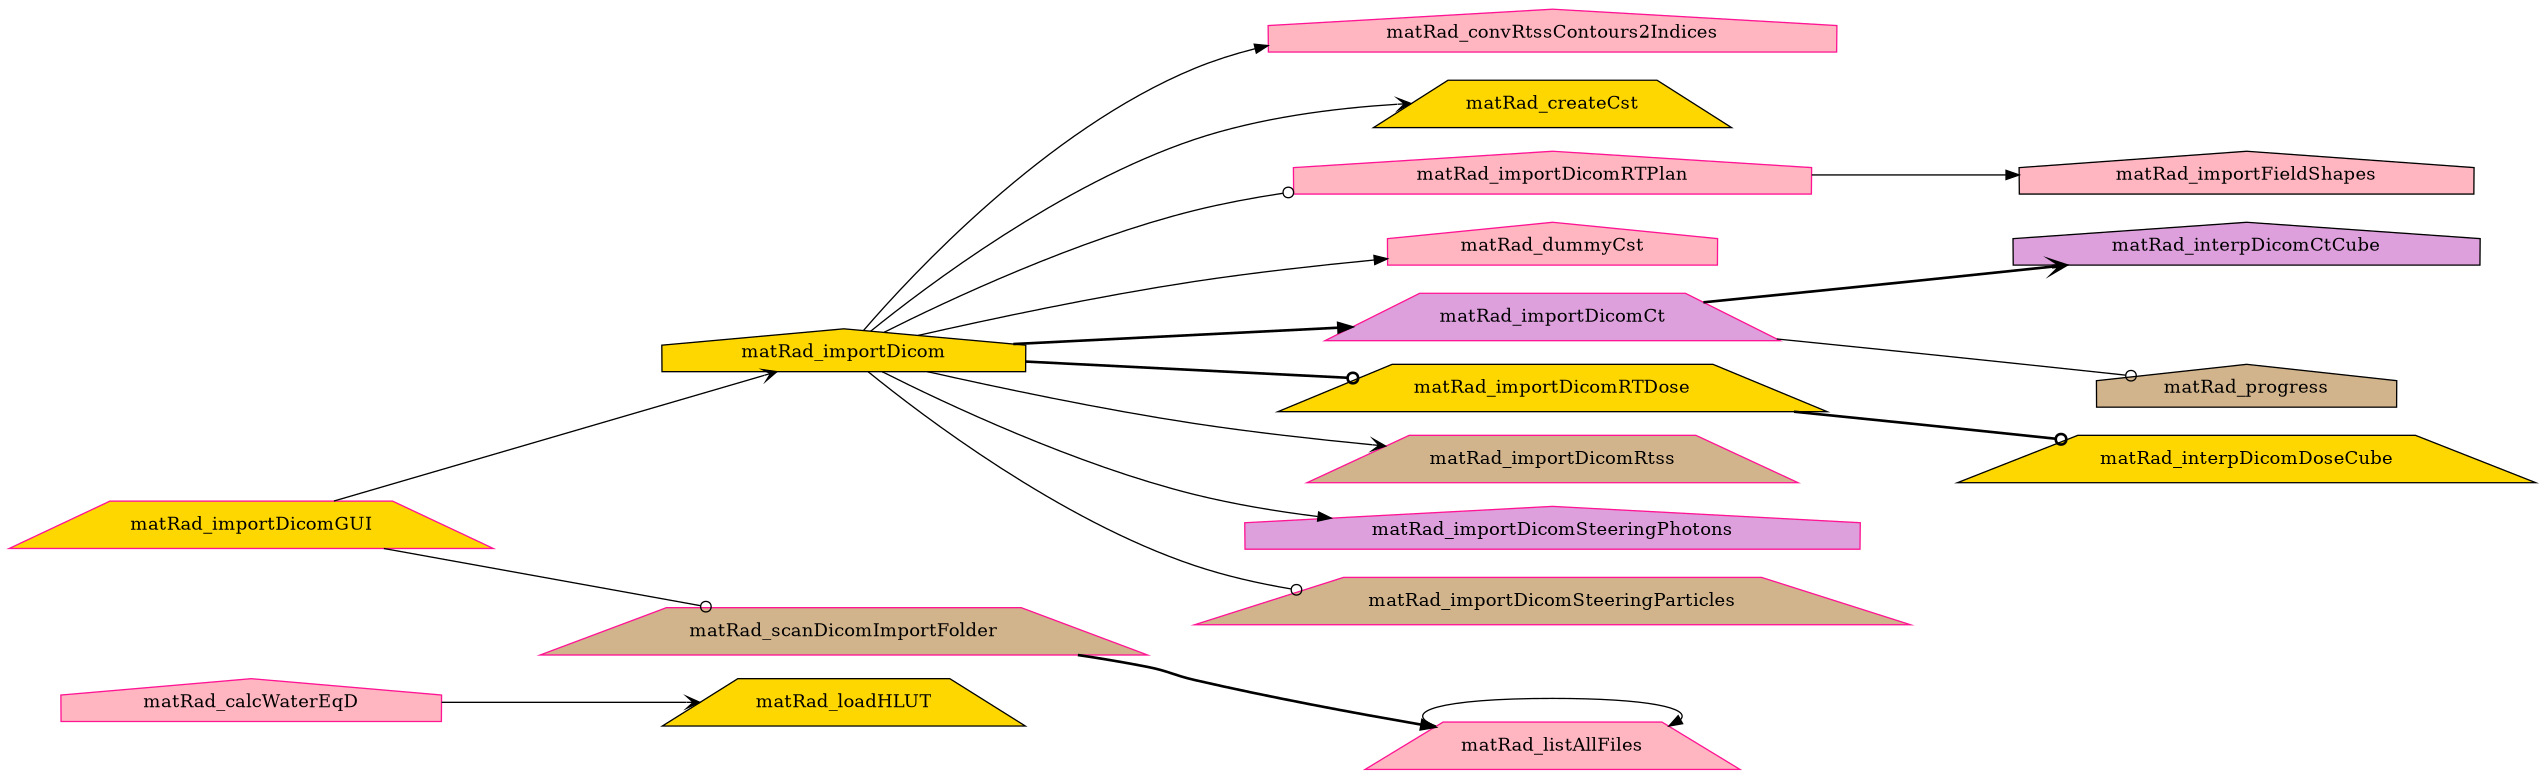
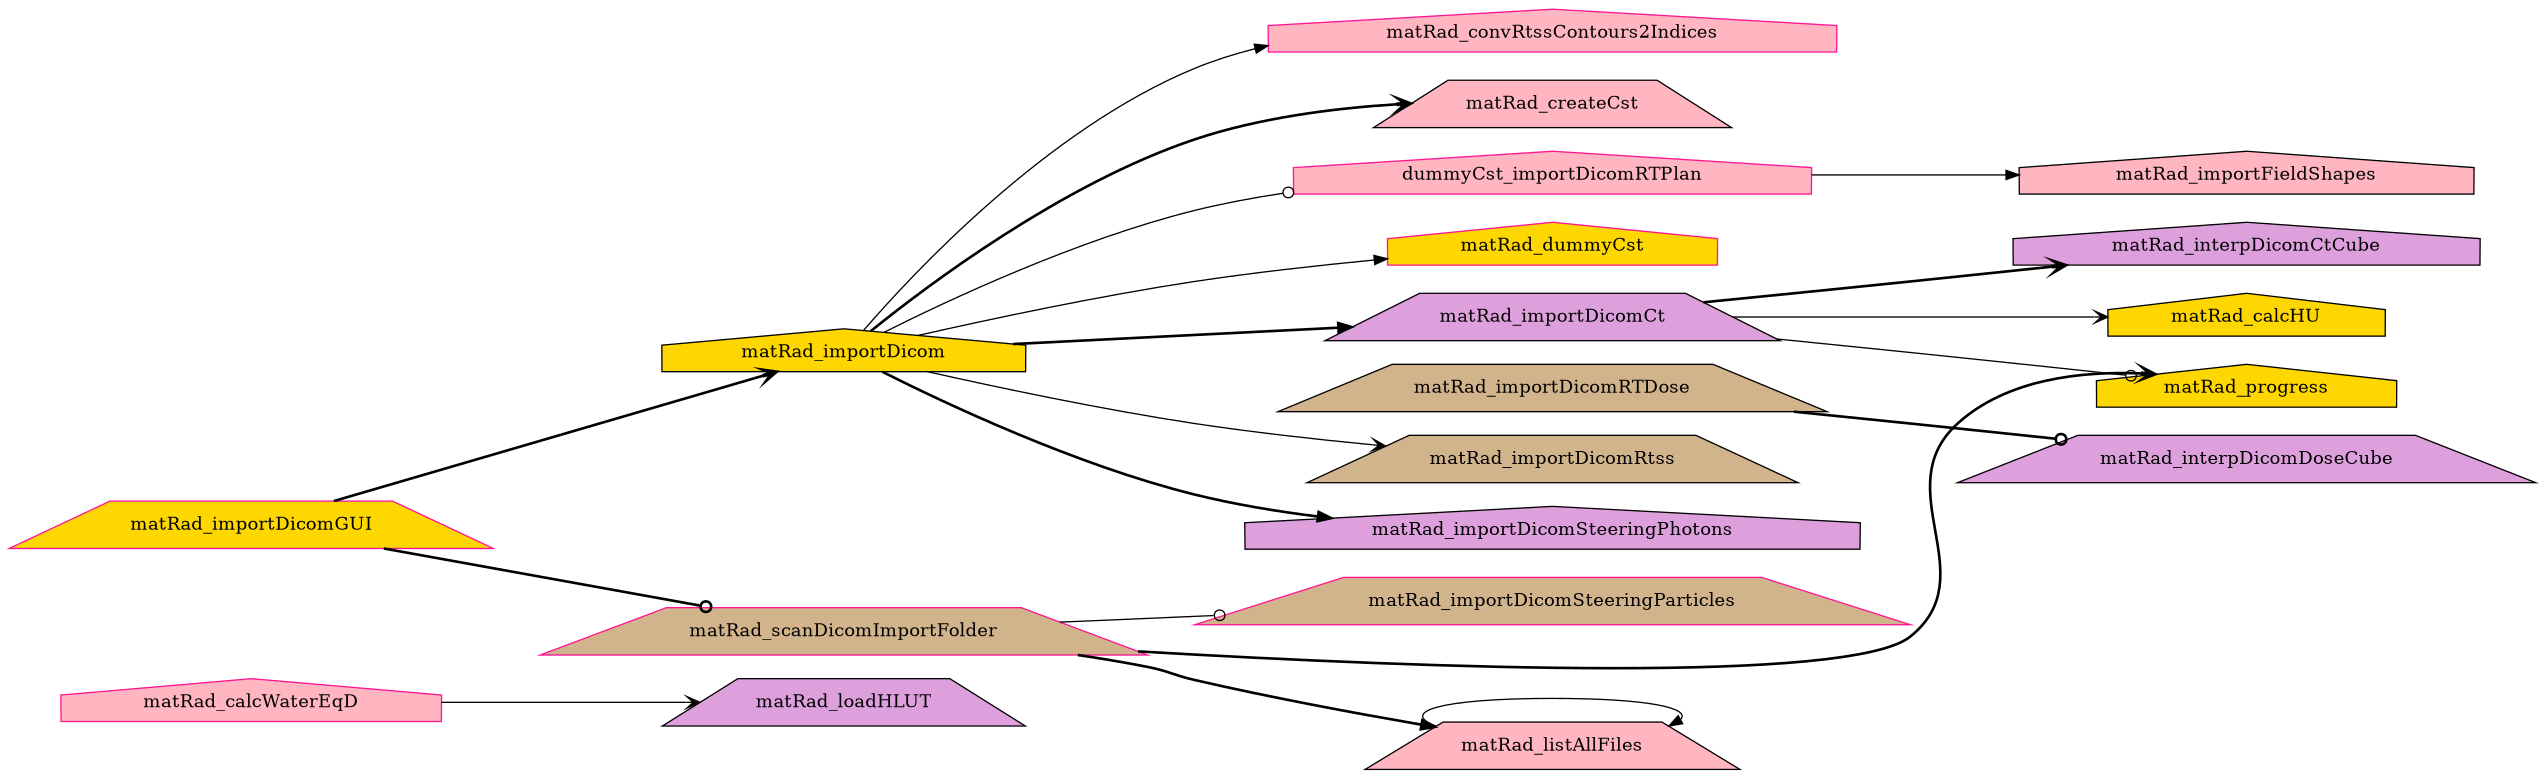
(1553, 104) -> (1553, 104)
(1115, 173) -> (1115, 173)
(1553, 175) -> (1553, 175)
(1553, 246) -> (1553, 246)
(1553, 317) -> (1553, 317)
none -> (2247, 317)
(1186, 370) -> none
(1553, 388) -> (1553, 388)
(2247, 388) -> (2247, 388)
(549, 438) -> (549, 438)
(1553, 459) -> (1553, 459)
(2247, 459) -> (2247, 459)
(1094, 463) -> (1094, 463)
(1066, 507) -> (1137, 619)
(1553, 530) -> (1553, 530)
(542, 577) -> (542, 577)
none -> (1739, 665)
(844, 702) -> (844, 702)
(1553, 746) -> (1553, 746)
